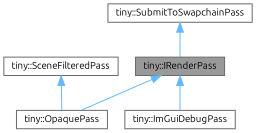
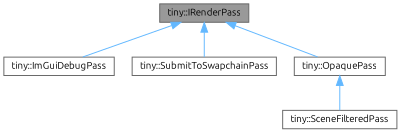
(180, 45) -> (204, 45)
(62, 98) -> (340, 98)
